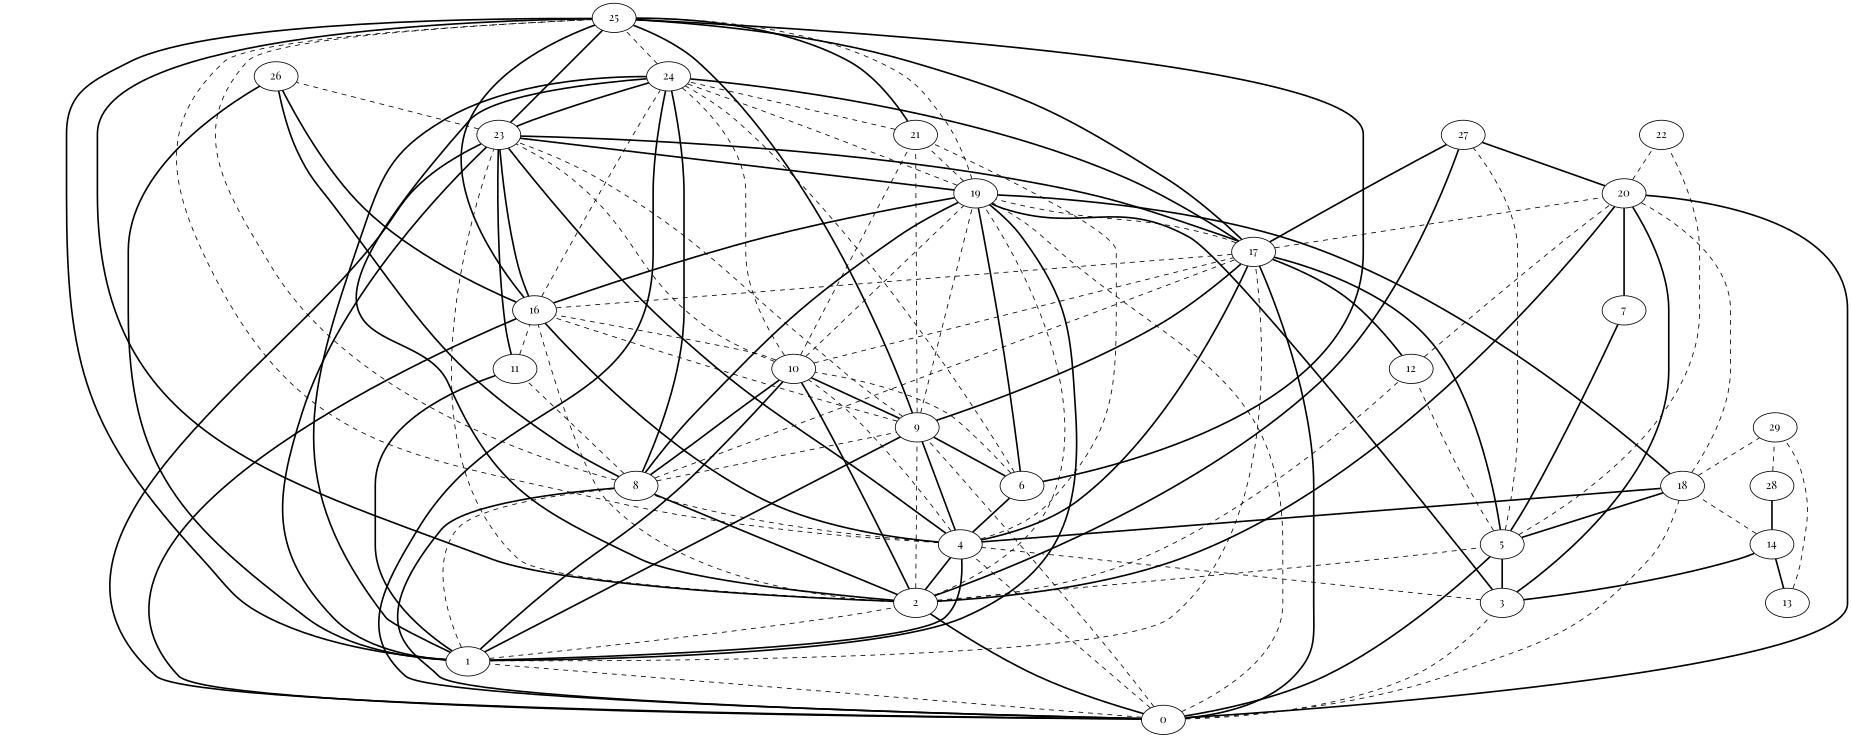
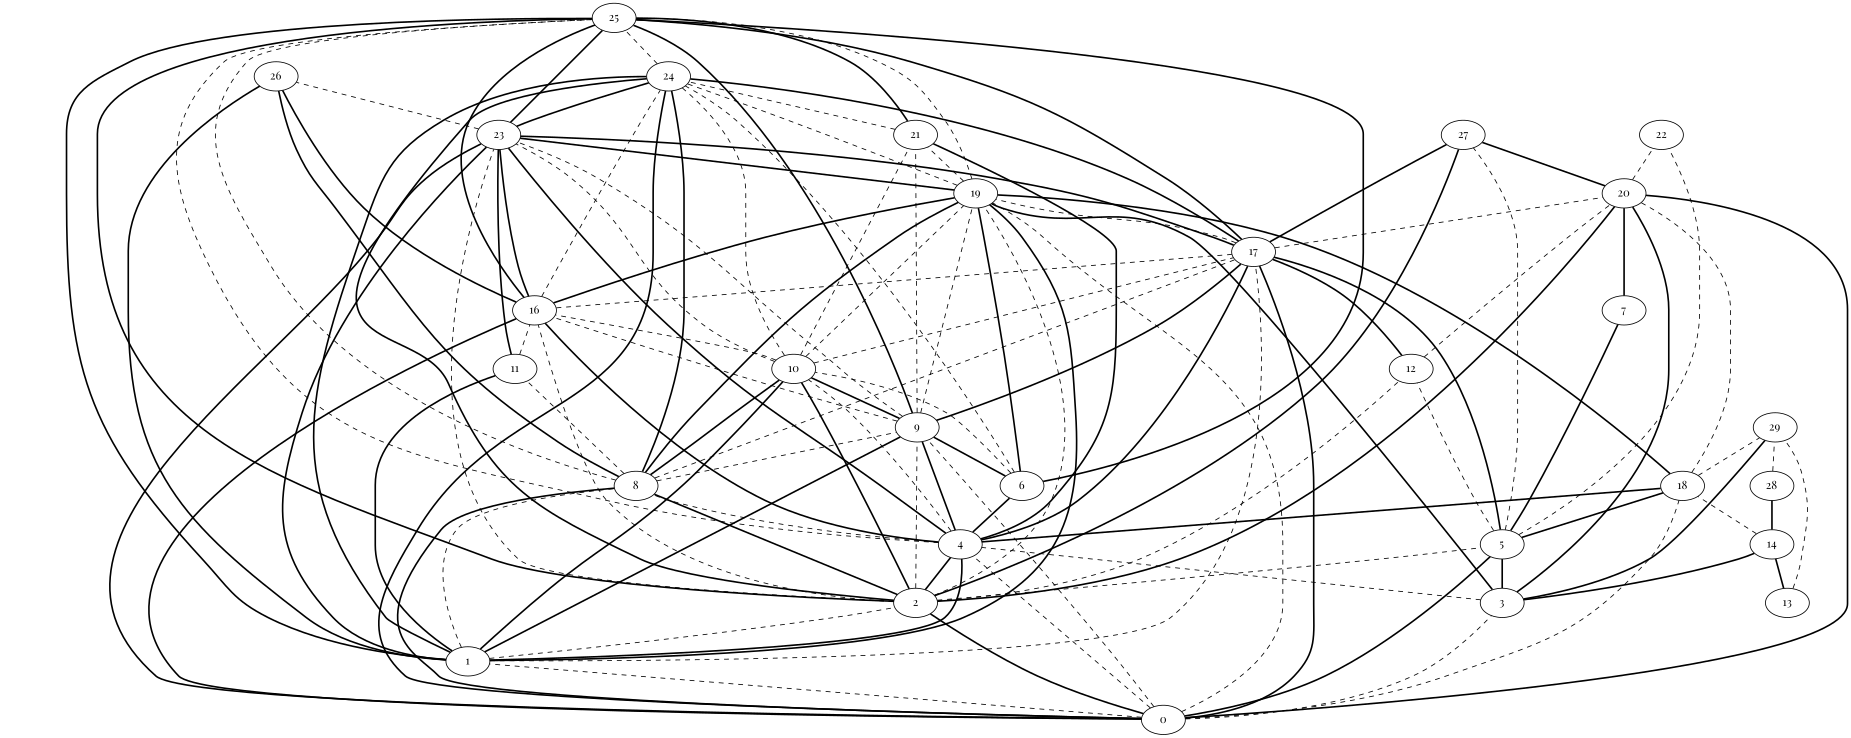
(866, 158) -> (882, 162)
(1116, 318) -> (1116, 318)
none -> (1668, 544)
